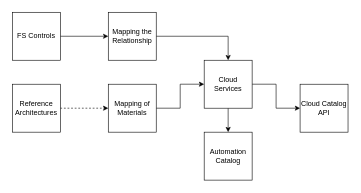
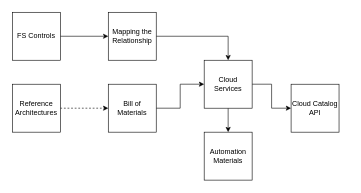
(132, 108) -> (132, 108)
(324, 108) -> (315, 108)
(228, 156) -> (228, 156)
